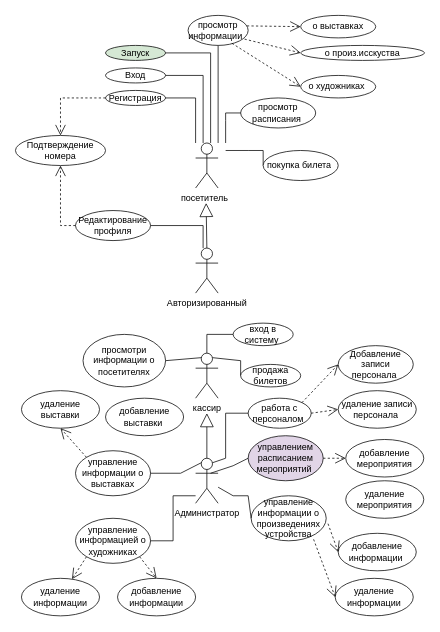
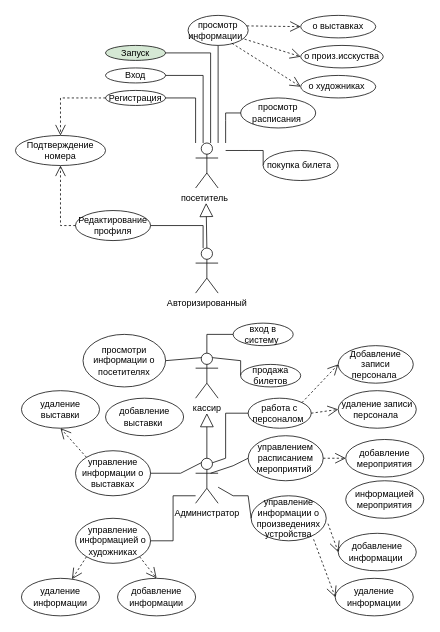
(362, 53) -> (342, 57)
(285, 458) -> (285, 458)
(384, 499) -> (384, 499)
